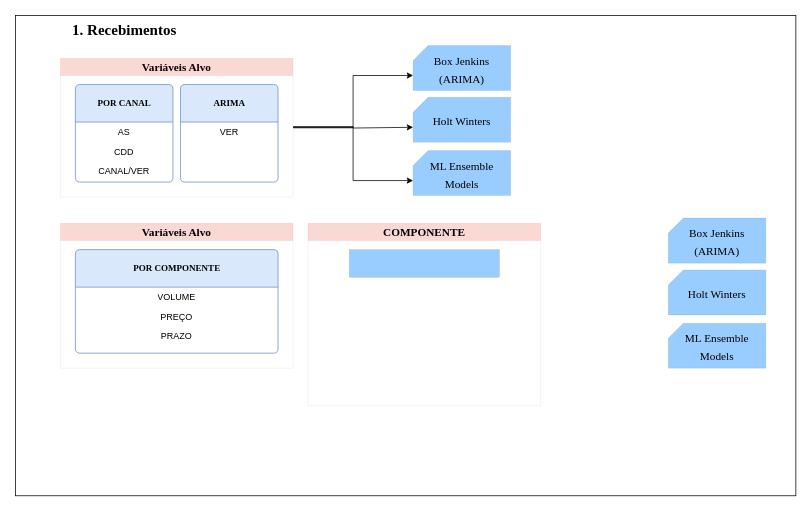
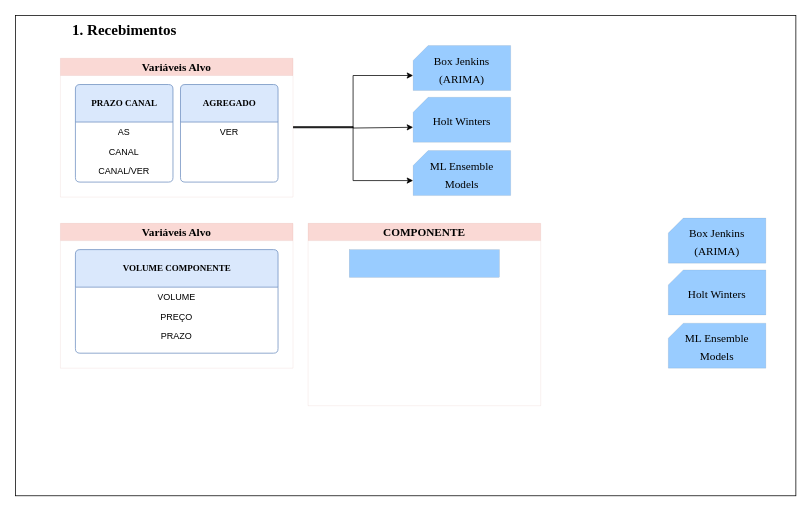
(125, 103) -> (125, 103)
(230, 103) -> (230, 103)
(124, 152) -> (124, 152)
(177, 268) -> (177, 268)
